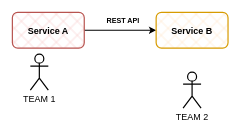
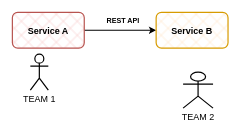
(192, 90) -> (198, 90)
